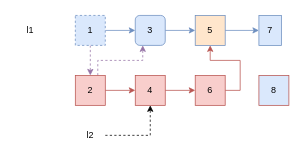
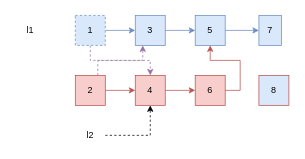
(150, 30) -> (150, 30)
(210, 30) -> (210, 30)
(90, 66) -> (150, 62)
